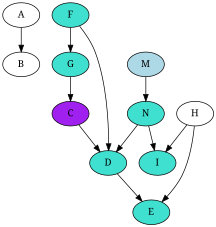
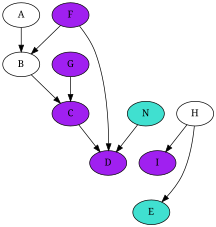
(71, 15) -> (71, 15)
(71, 36) -> (48, 37)
(71, 64) -> (71, 64)
(146, 64) -> none
none -> (43, 87)
(151, 135) -> none
(108, 163) -> (108, 163)
(157, 163) -> (157, 163)
(127, 185) -> none
